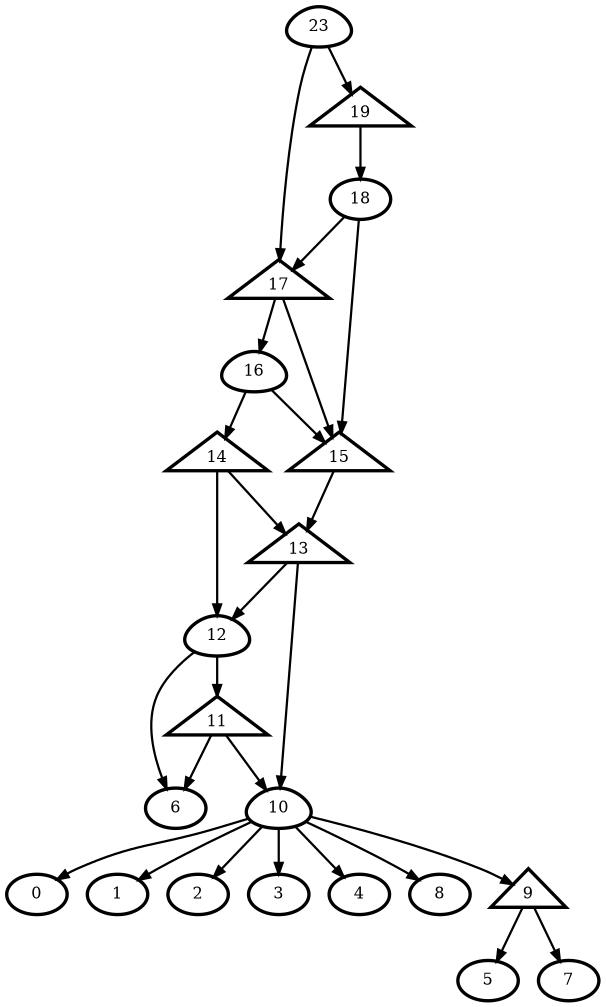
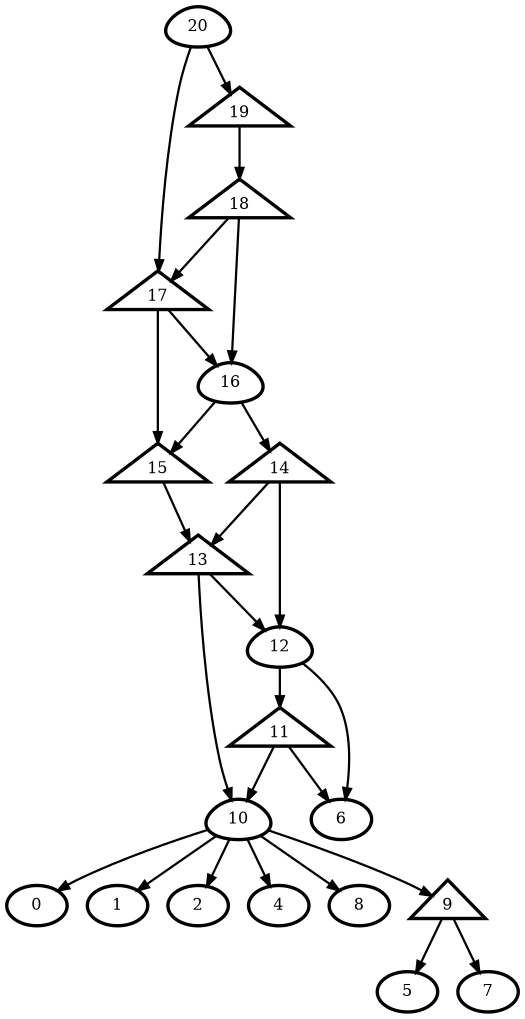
(319, 27) -> (198, 27)
(360, 199) -> (240, 205)
(350, 321) -> (236, 285)
(279, 894) -> none
